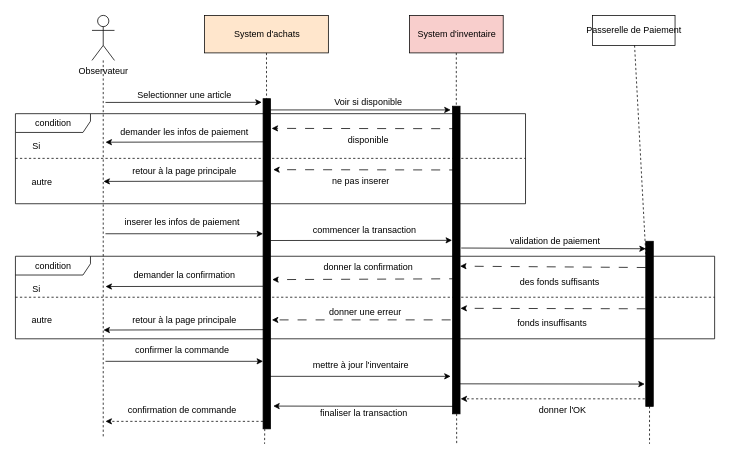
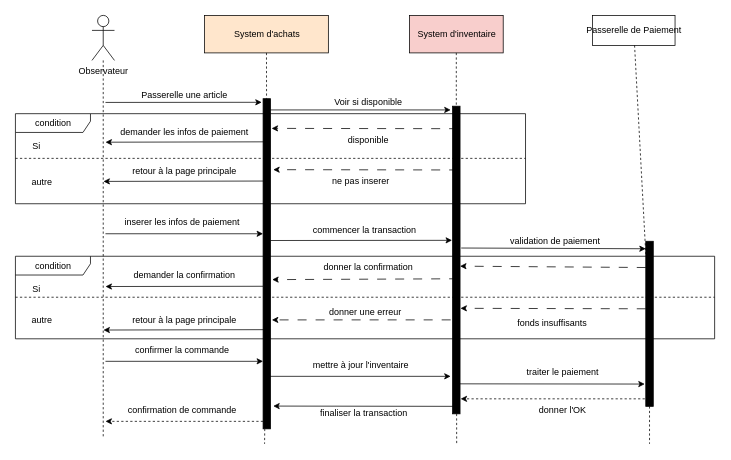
(185, 95) -> (185, 95)
(559, 282) -> none
none -> (562, 372)
